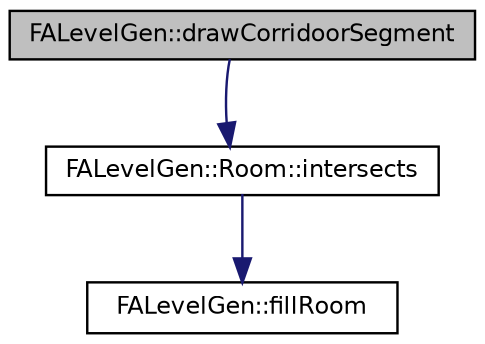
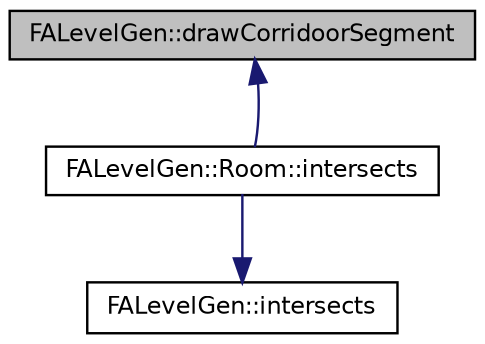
(226, 91) -> (258, 115)
(242, 308) -> (242, 308)
